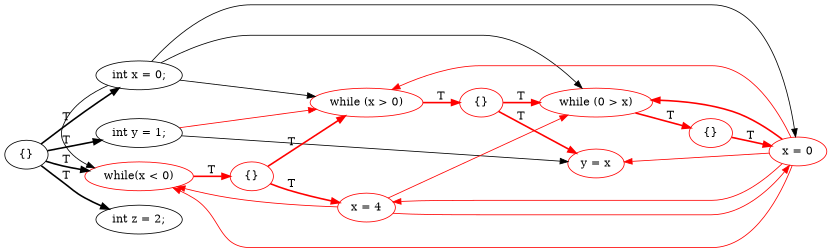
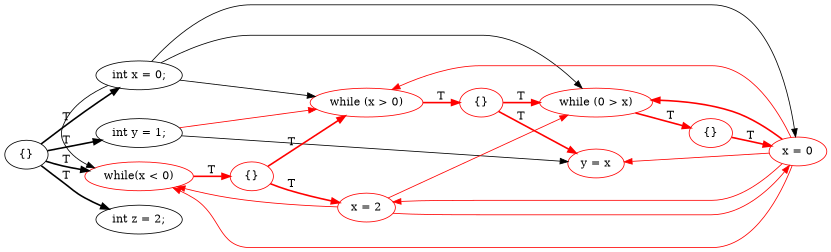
(367, 208) -> (367, 208)
